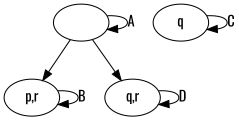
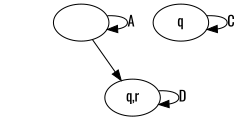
(32, 98) -> none
